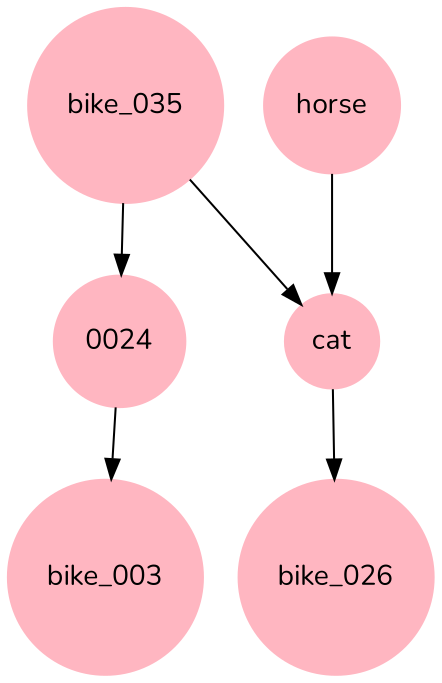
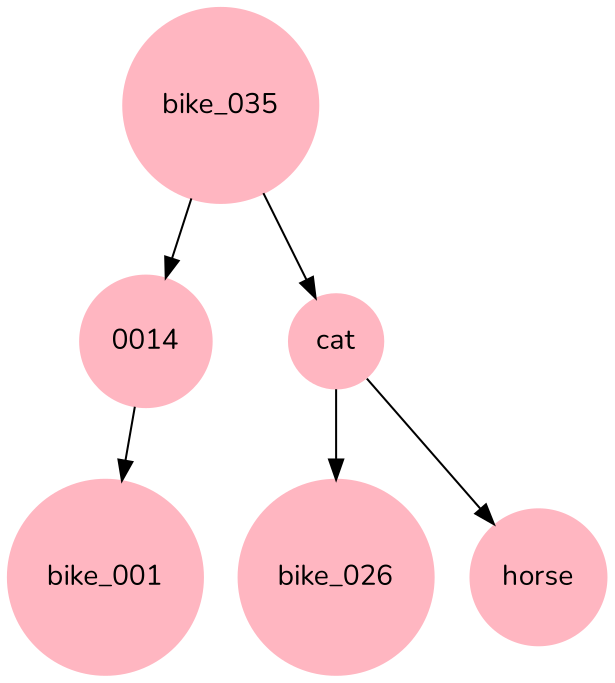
(332, 223) -> (424, 444)
(120, 341) -> (146, 341)
(105, 577) -> (105, 577)
